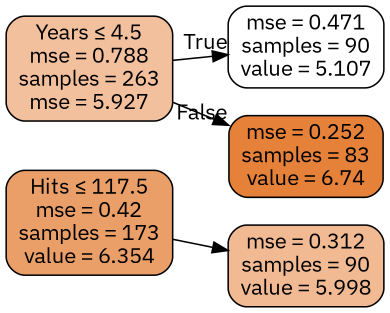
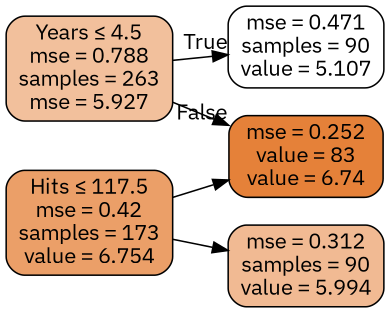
(306, 156) -> (306, 156)
none -> (193, 191)
(89, 257) -> (89, 257)
(306, 288) -> (306, 288)
